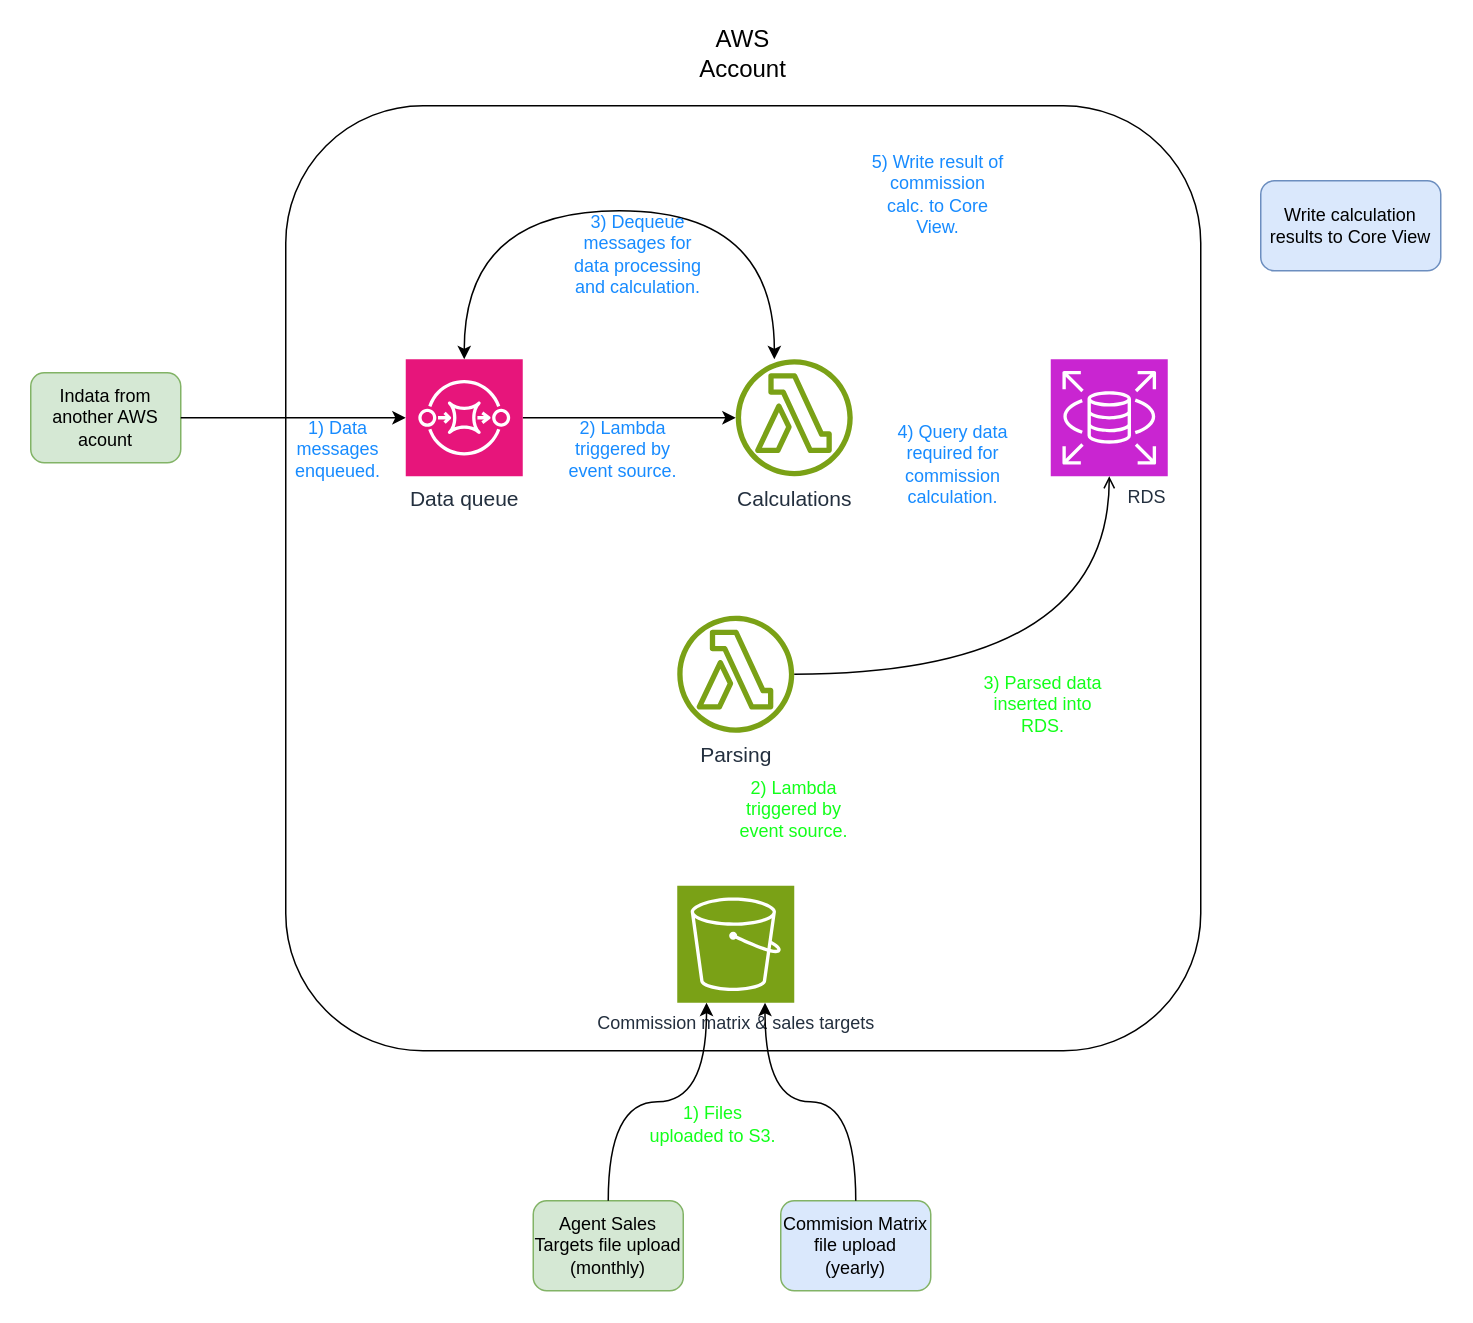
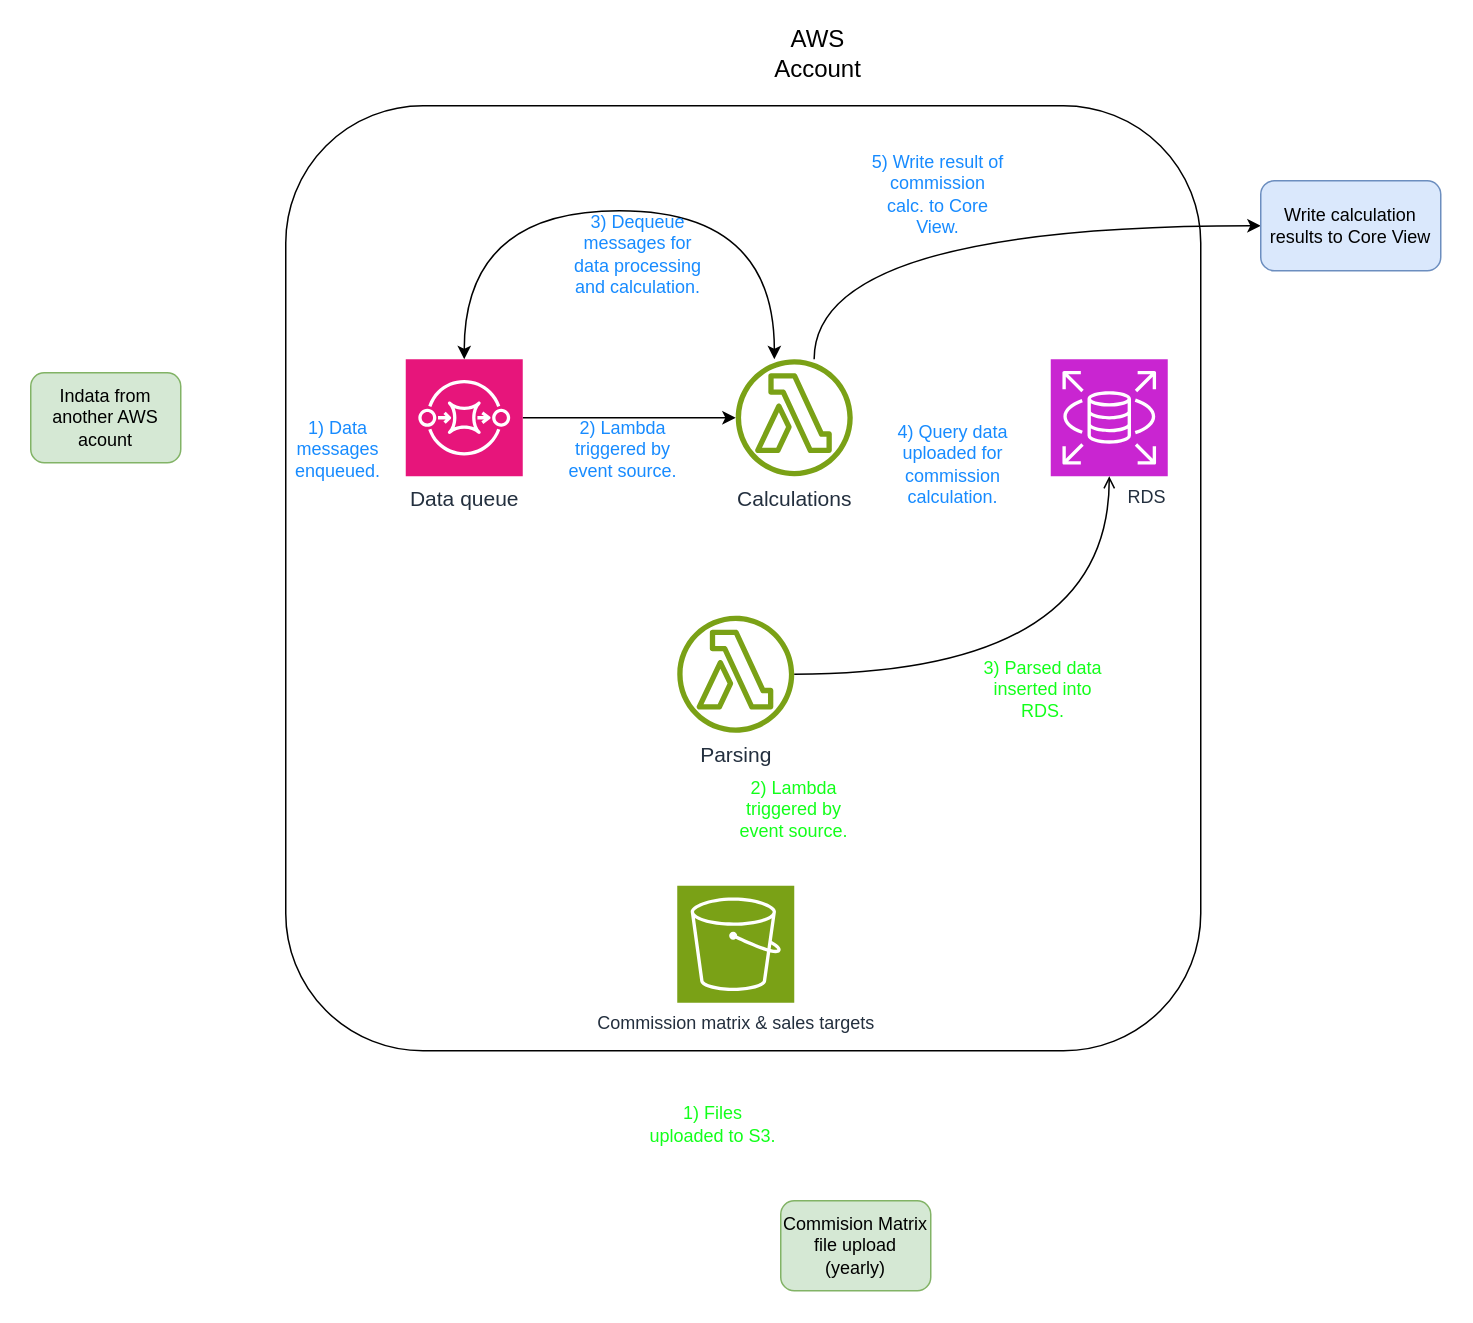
(743, 53) -> (818, 53)
none -> (1008, 241)
(288, 418) -> none
(953, 464) -> (953, 464)
(1043, 704) -> (1043, 689)
(653, 1102) -> none
(815, 1102) -> none
(608, 1246) -> none
(856, 1246) -> (856, 1246)
